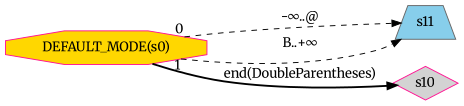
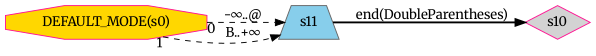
(269, 86) -> (424, 22)
